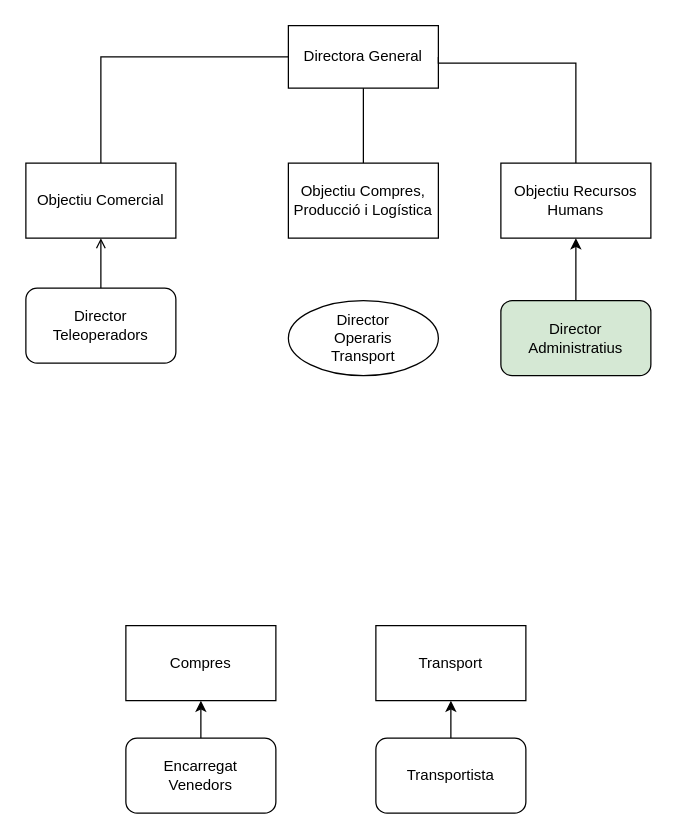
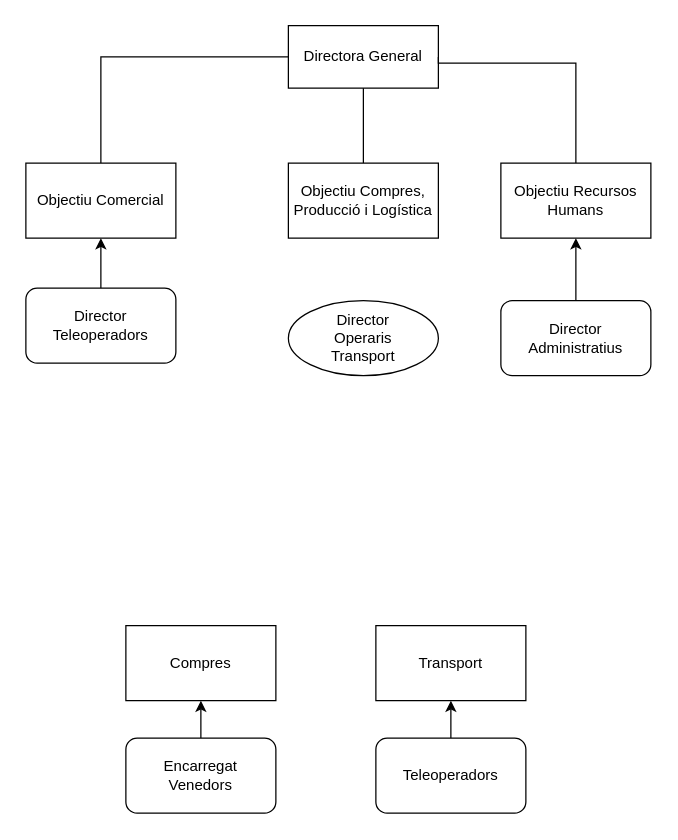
(101, 246) -> (101, 248)
(576, 338) -> (576, 338)
(451, 776) -> (451, 776)
